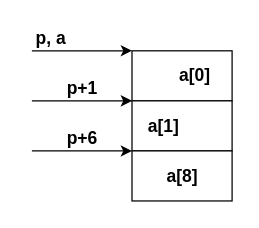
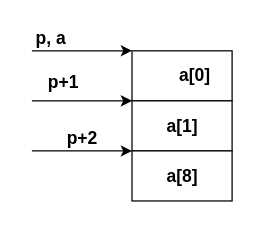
(82, 88) -> (63, 82)
(163, 126) -> (182, 126)
(83, 138) -> (83, 138)
